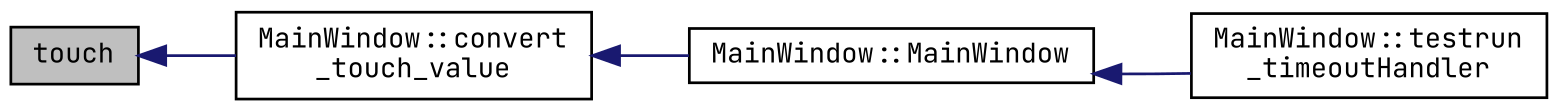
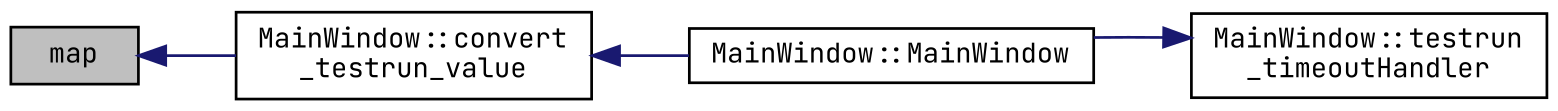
(75, 56) -> (75, 56)
(414, 56) -> (414, 56)
(1156, 74) -> (1128, 37)
